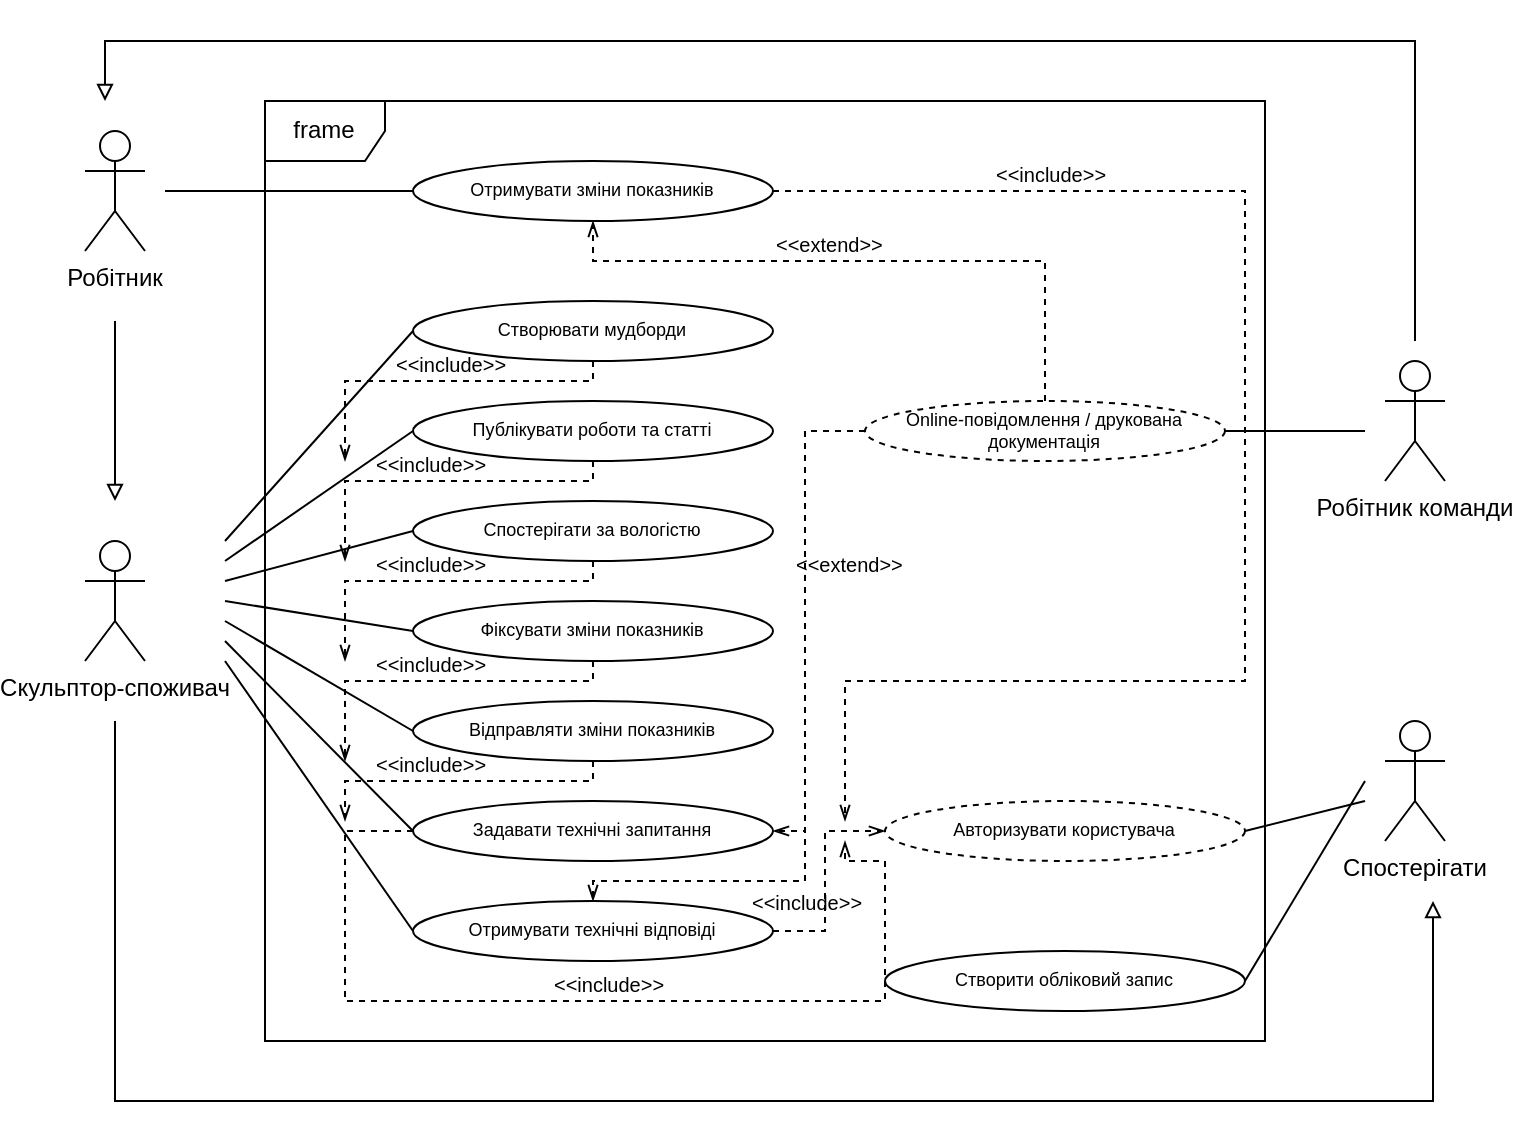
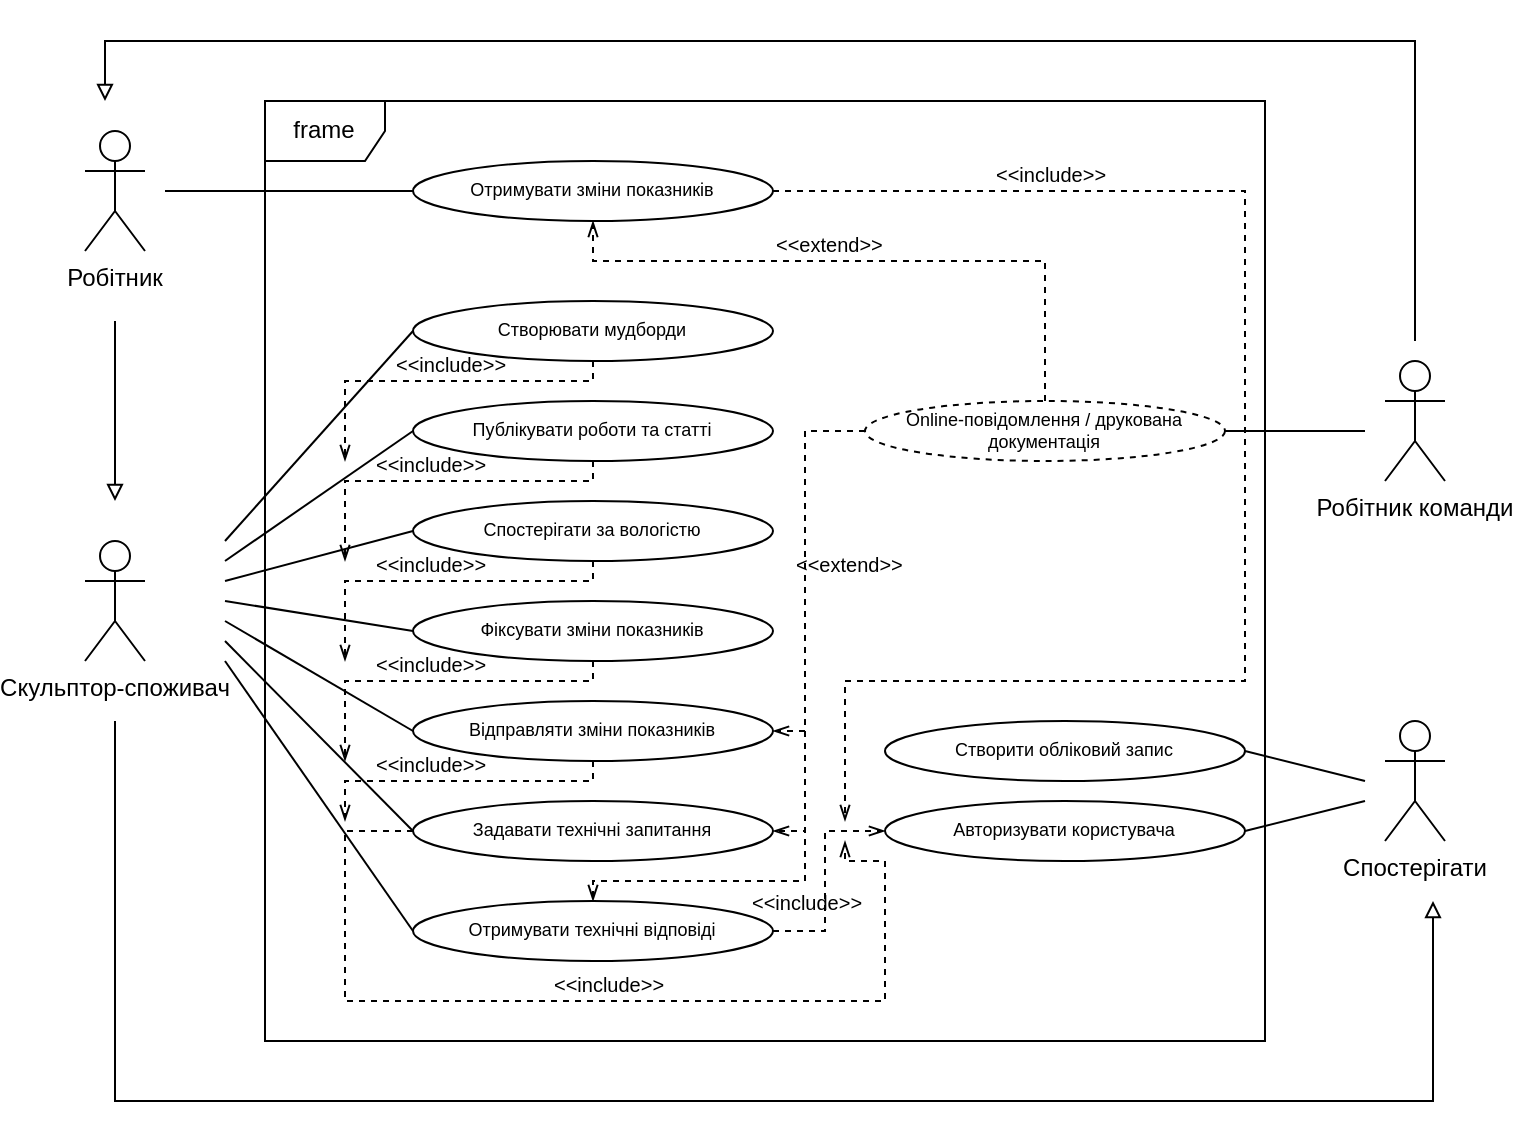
none -> (790, 731)
(1065, 831) -> (1065, 831)
(1065, 981) -> (1065, 751)
